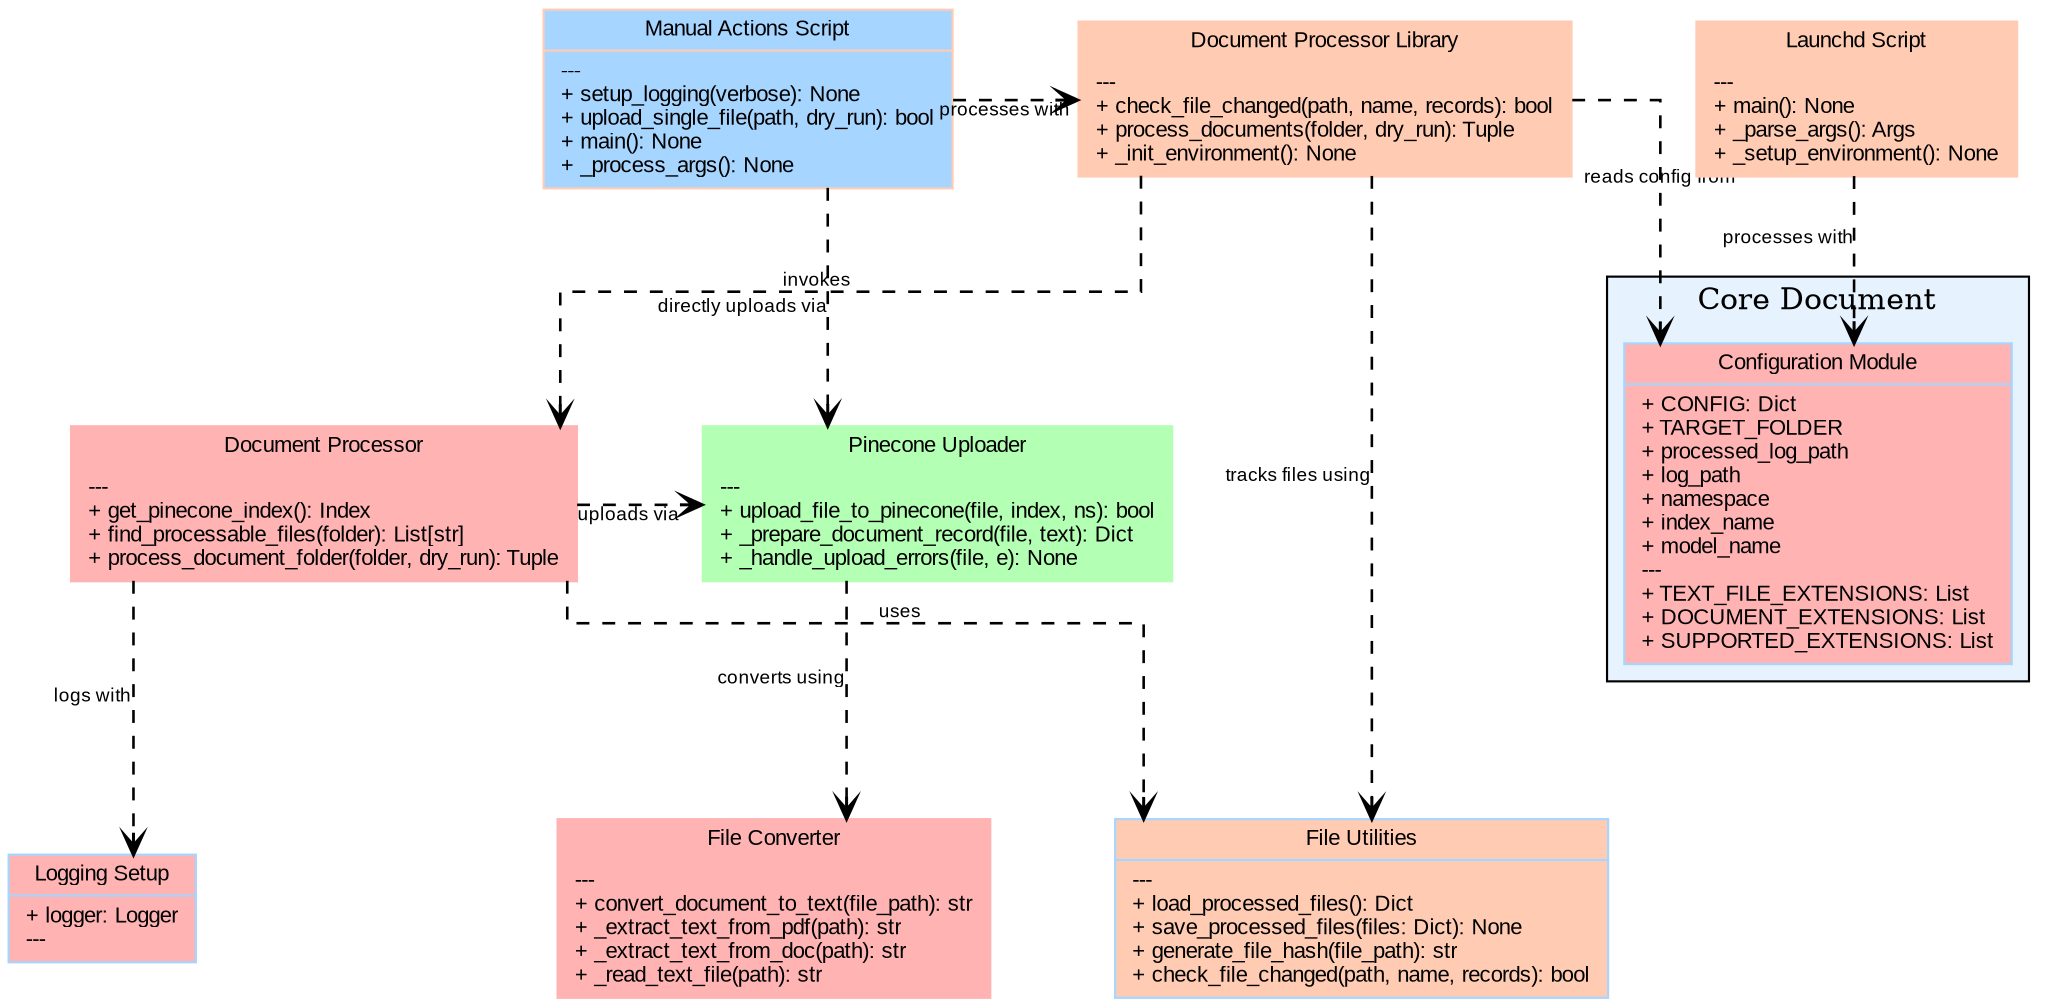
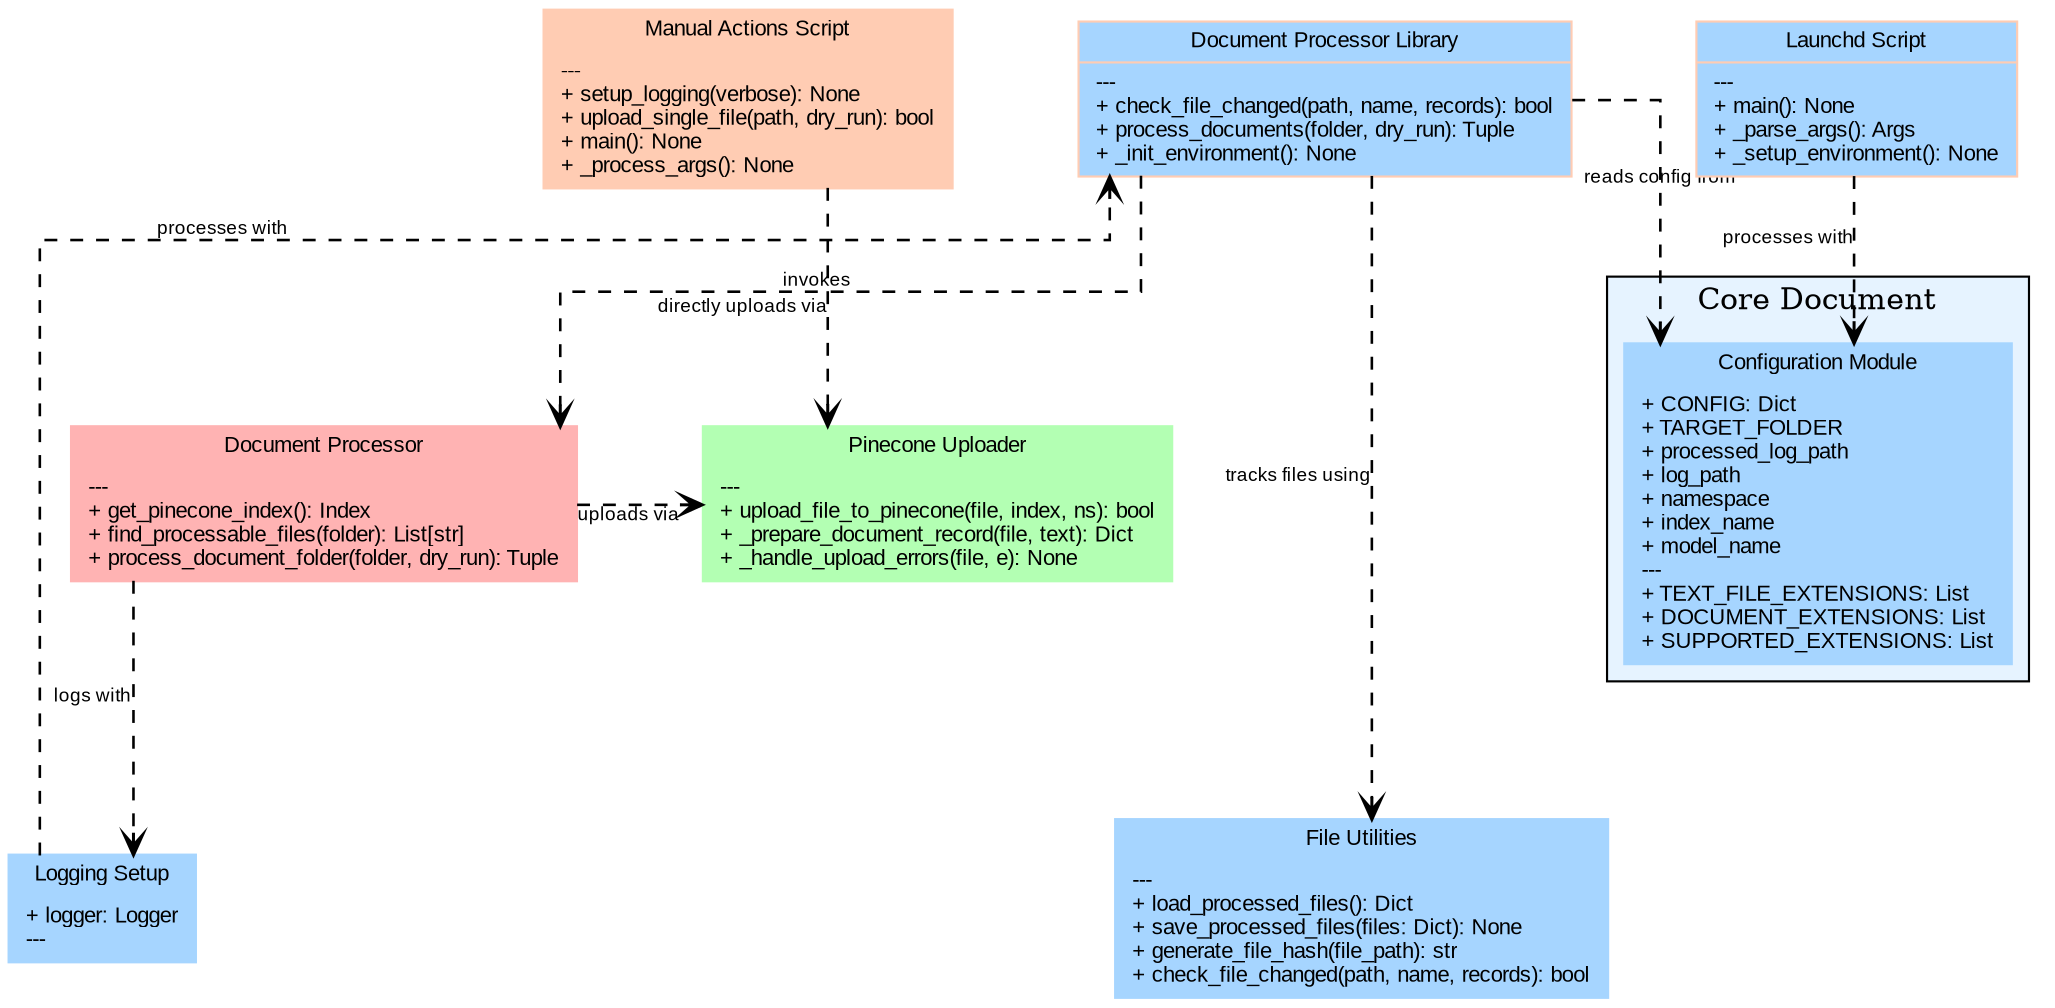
(748, 99) -> (748, 99)
(1325, 99) -> (1325, 99)
(1857, 99) -> (1857, 99)
(1005, 100) -> (288, 240)
(1818, 504) -> (1818, 504)
(922, 623) -> none
(102, 908) -> (102, 908)
(774, 908) -> none
(1362, 908) -> (1362, 908)
